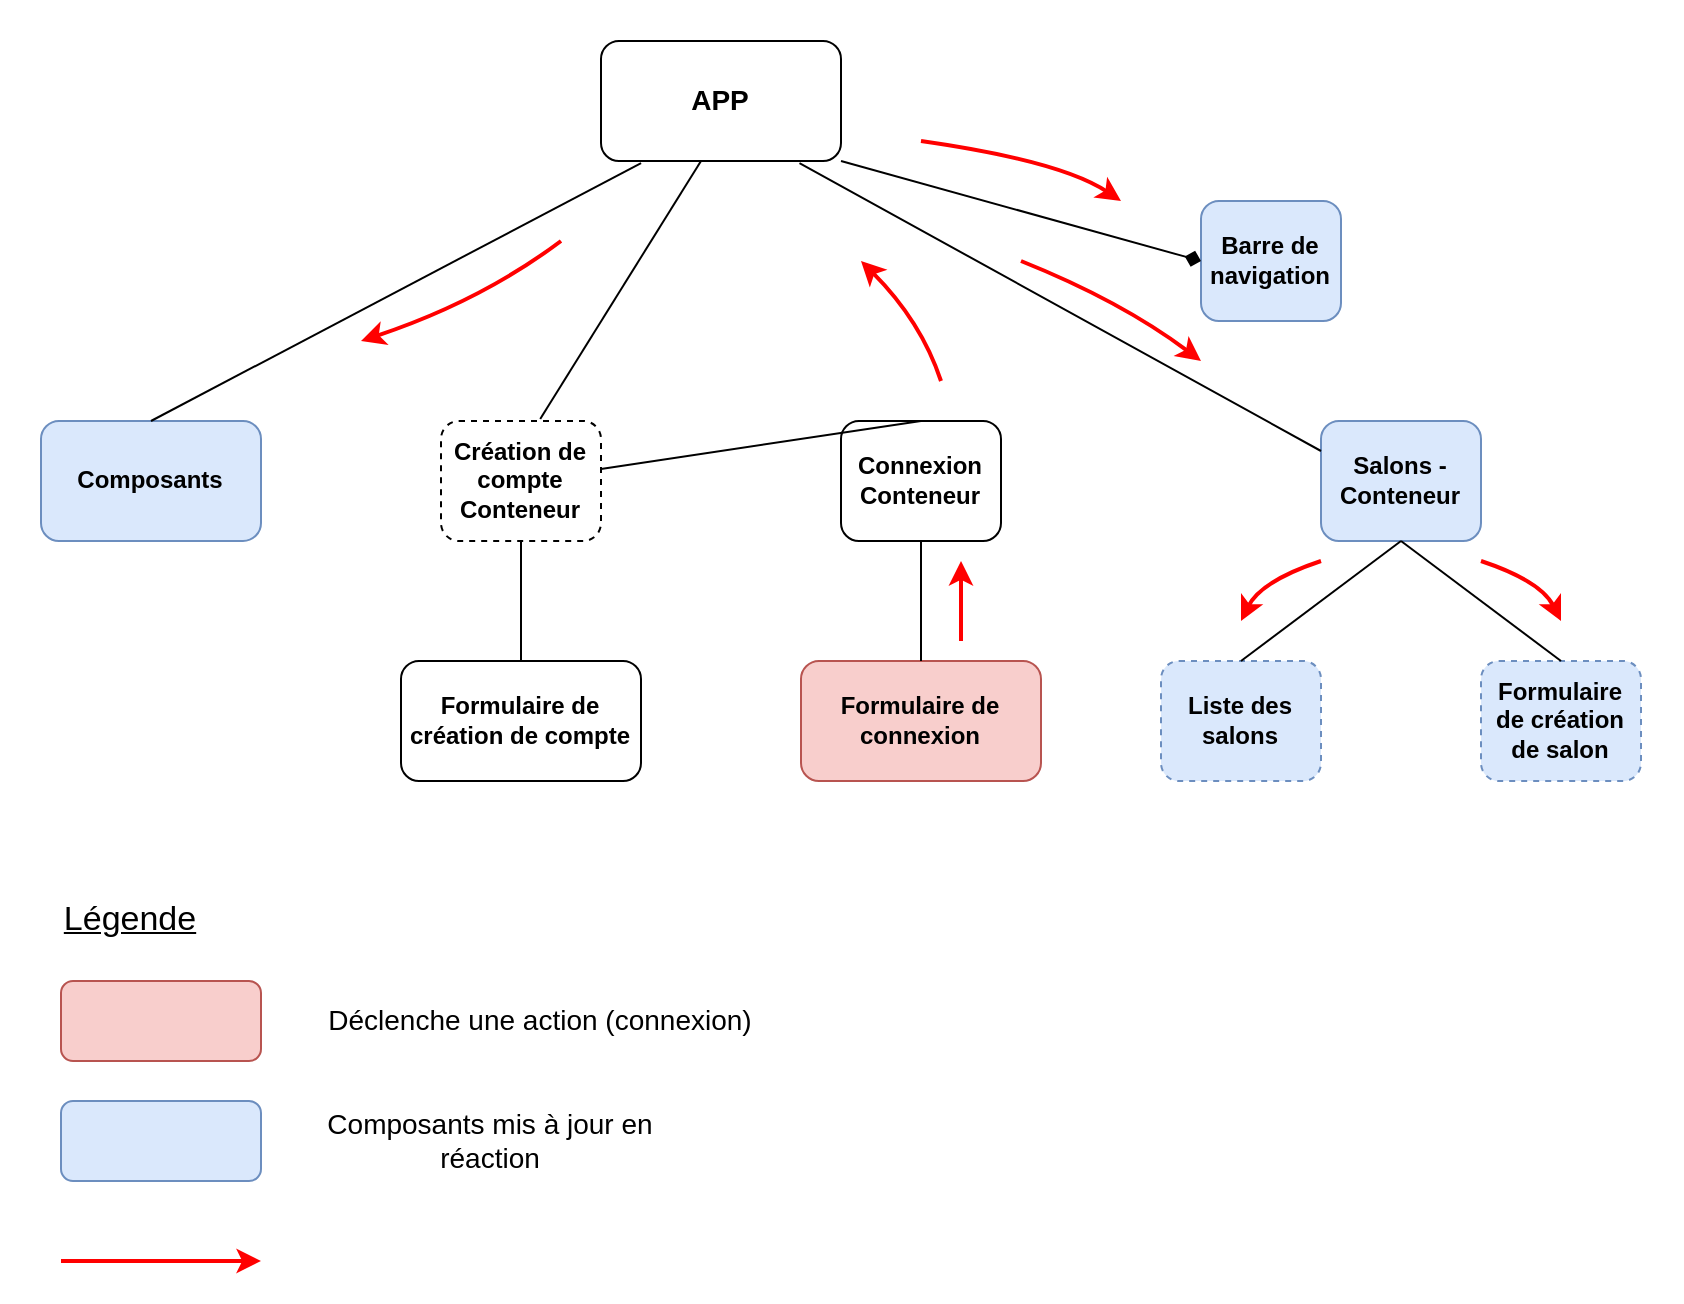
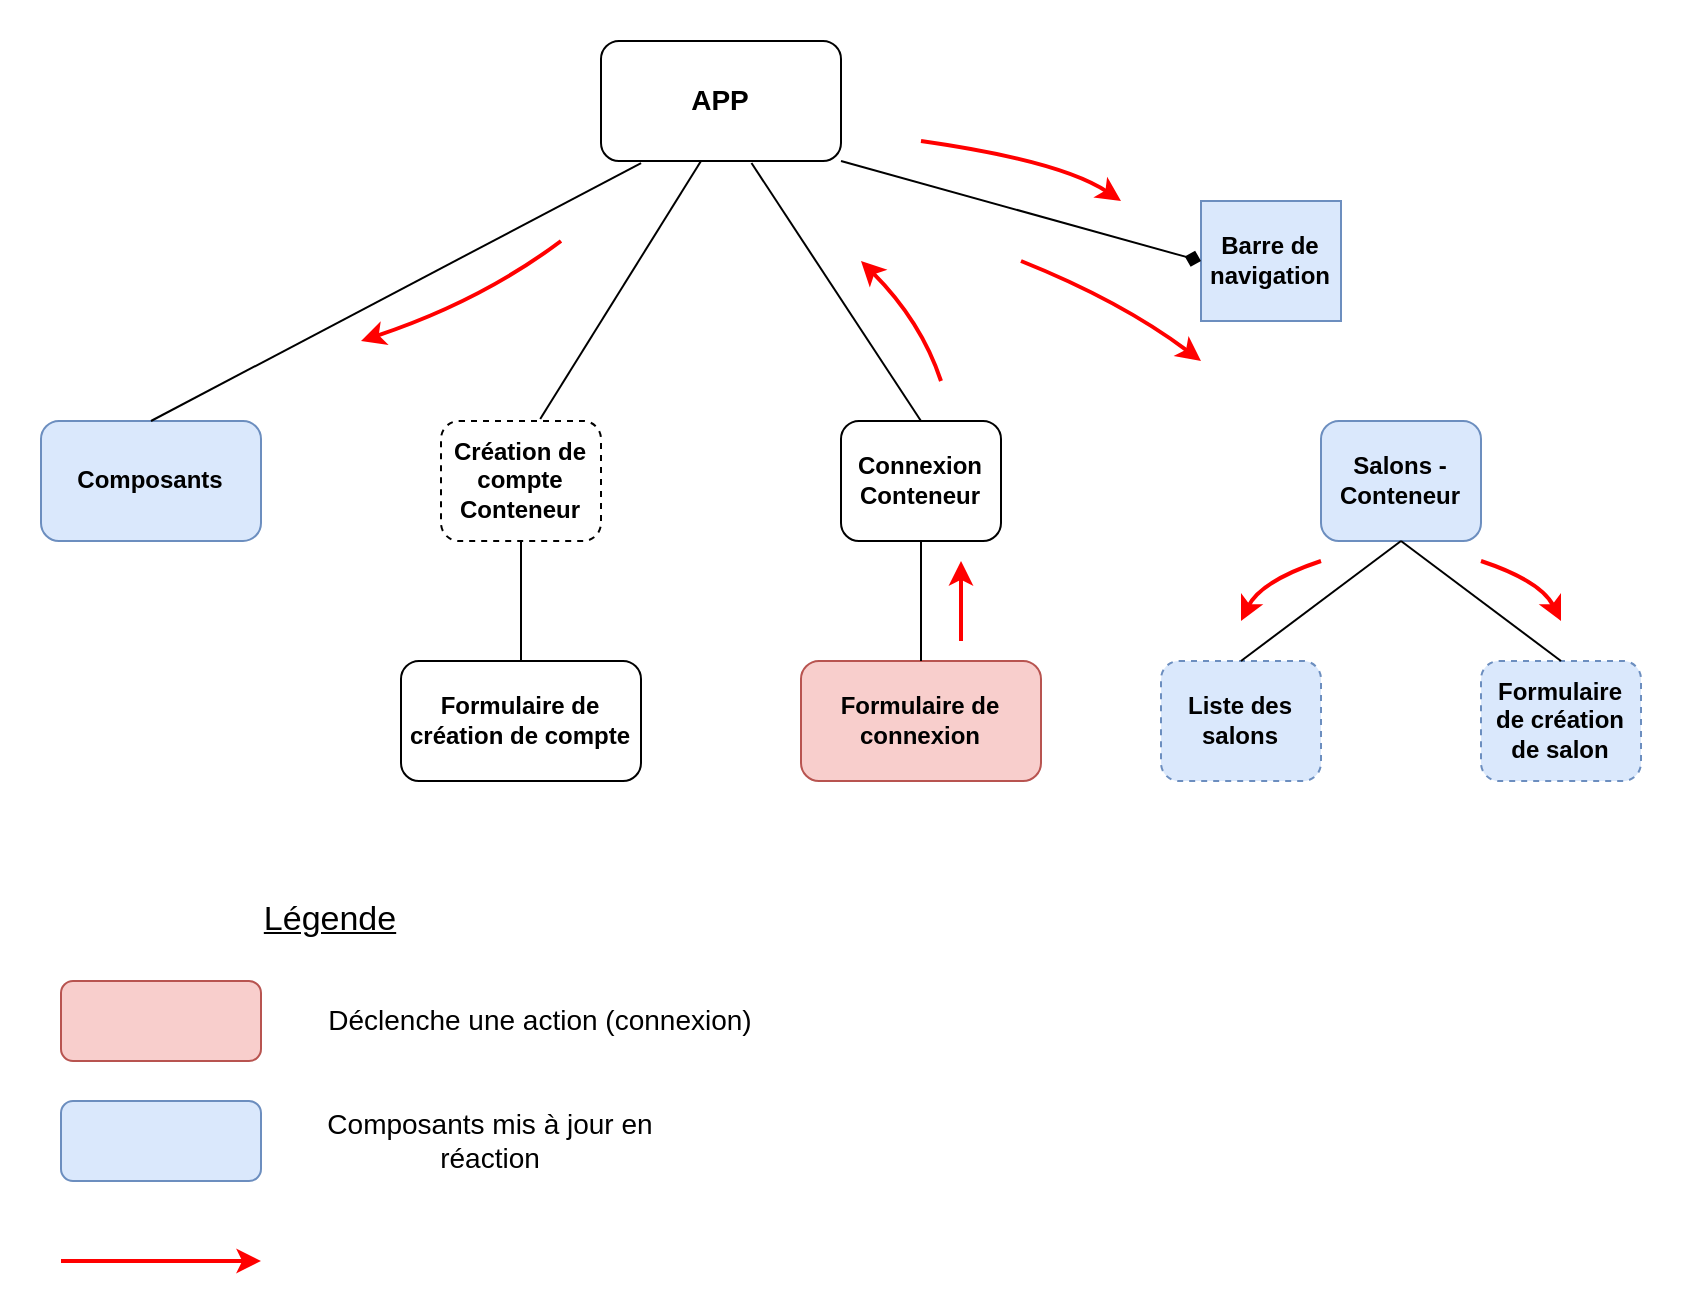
(1271, 261) -> (1271, 261)
(1060, 307) -> none
(761, 445) -> (836, 292)
(131, 921) -> (331, 921)
